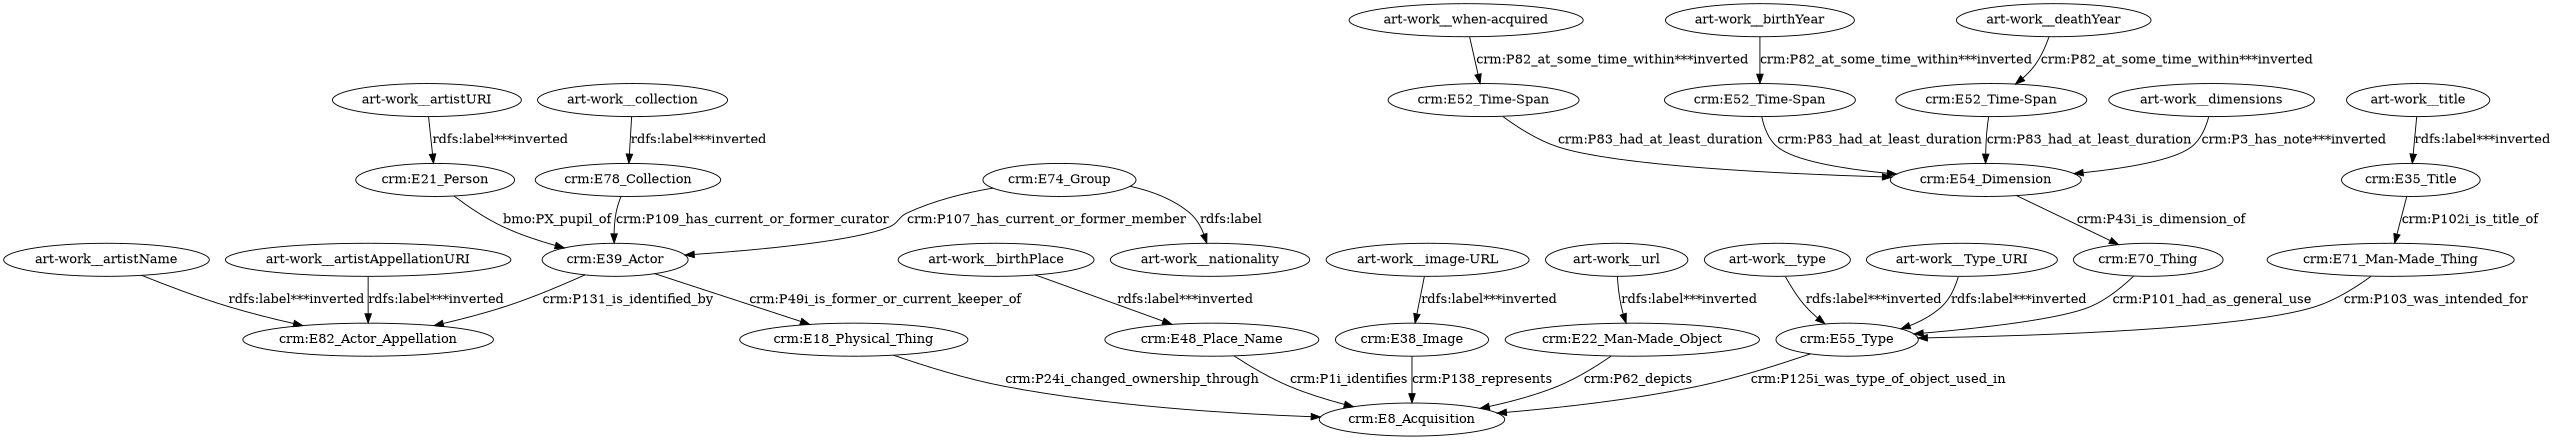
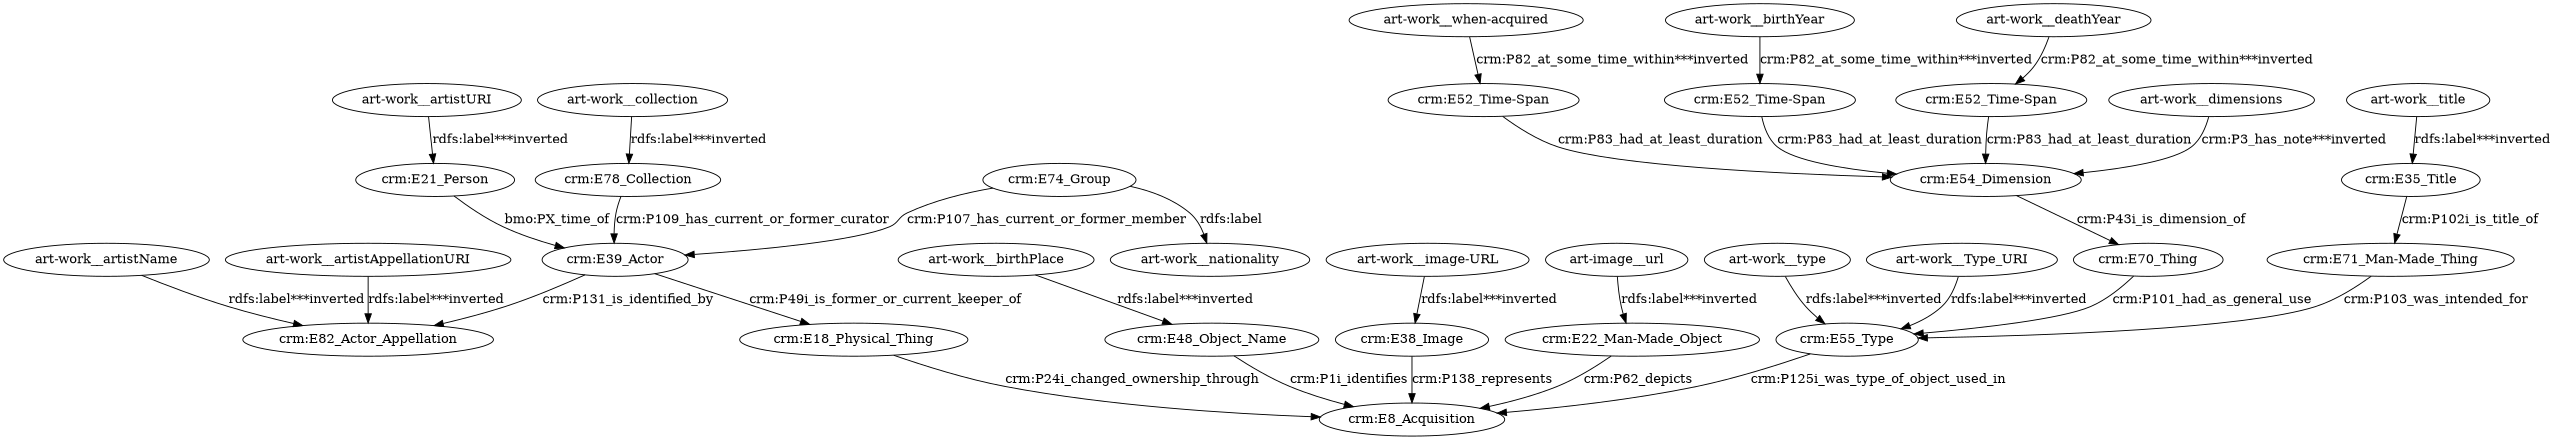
(557, 220) -> (557, 220)
(1617, 260) -> (1617, 260)
(1212, 340) -> (1212, 340)
